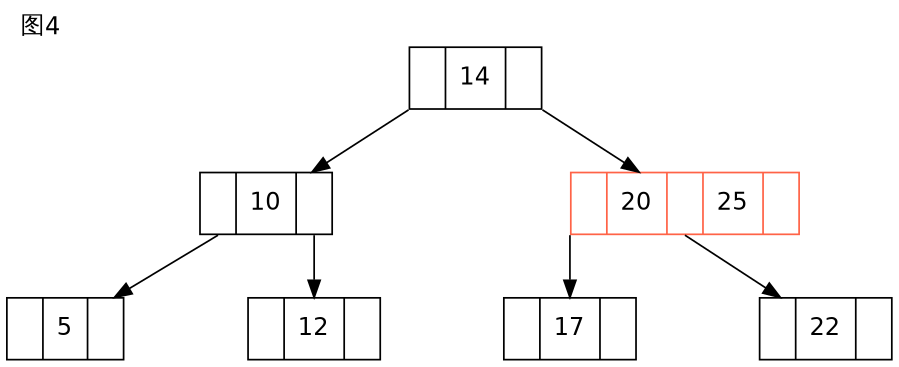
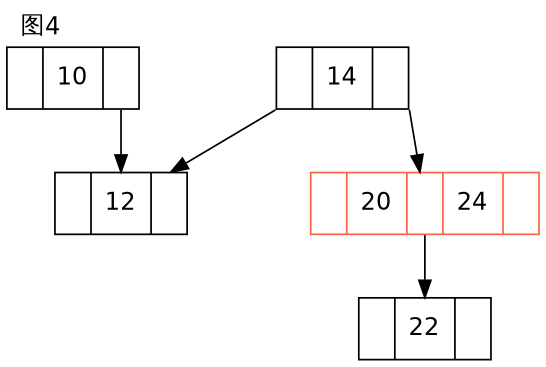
(368, 136) -> (231, 136)
(733, 203) -> (473, 203)
(65, 329) -> none
(570, 329) -> none
